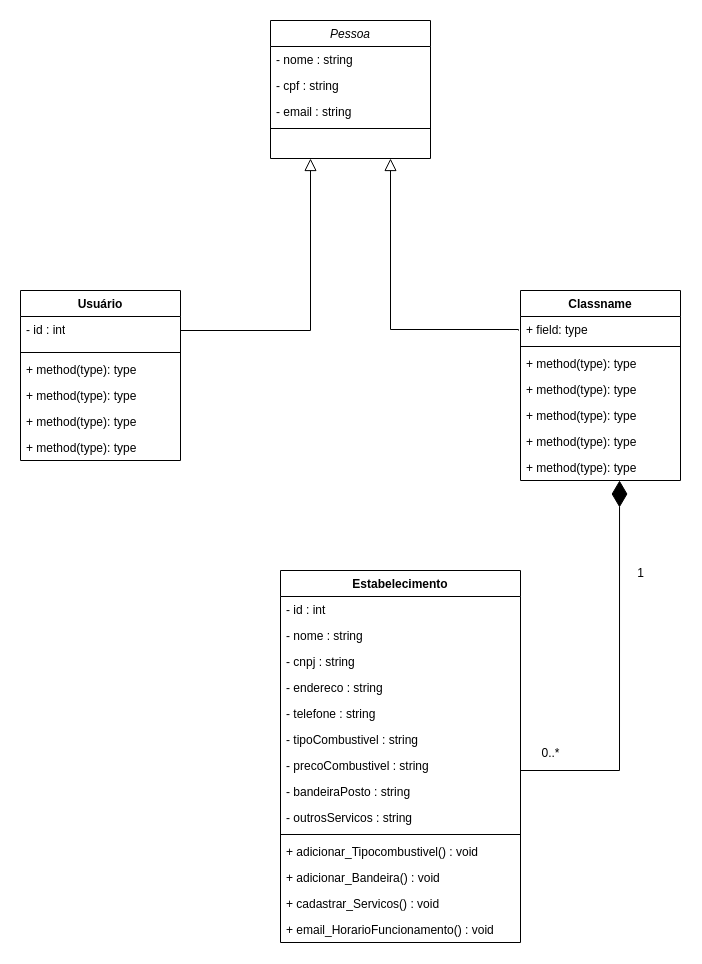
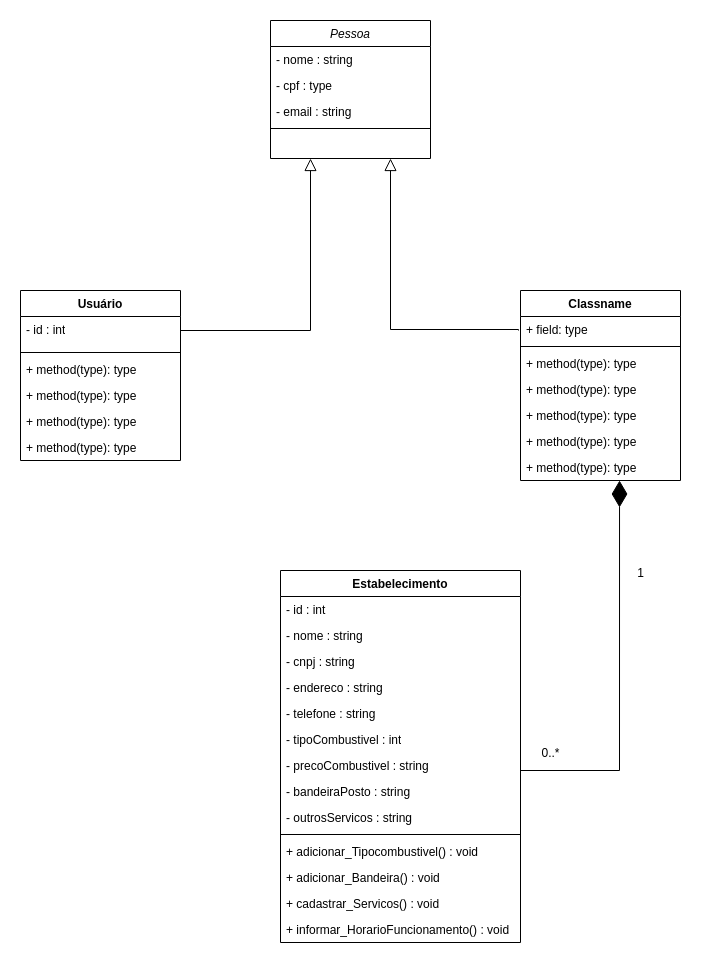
(315, 86) -> (310, 86)
(361, 741) -> (351, 741)
(397, 931) -> (402, 938)
